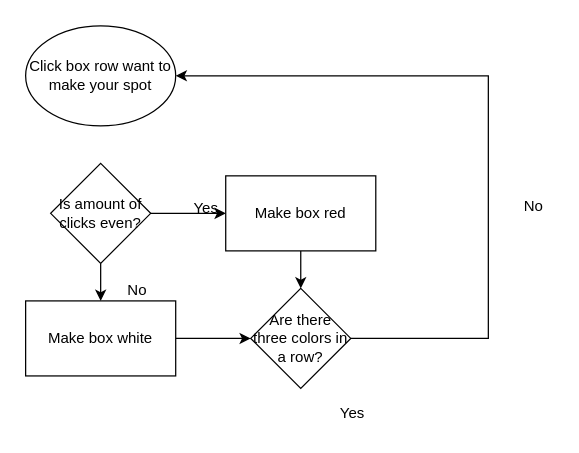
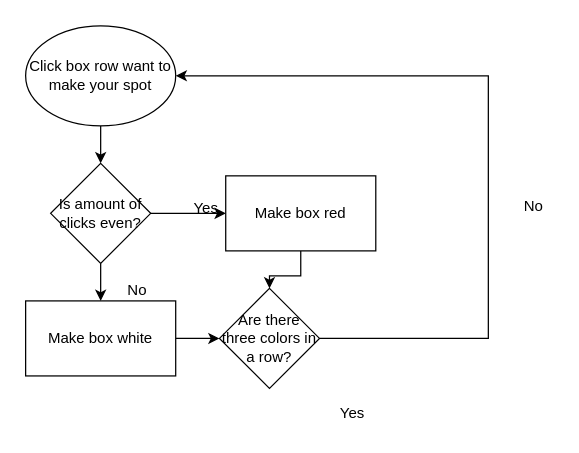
none -> (101, 149)
(301, 338) -> (269, 338)
